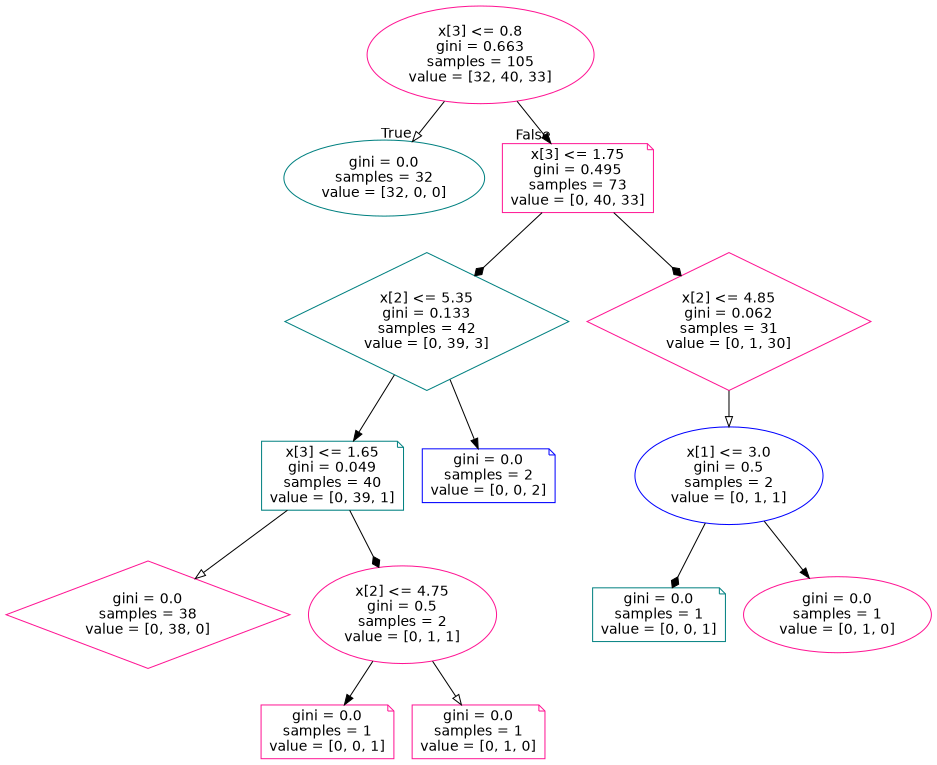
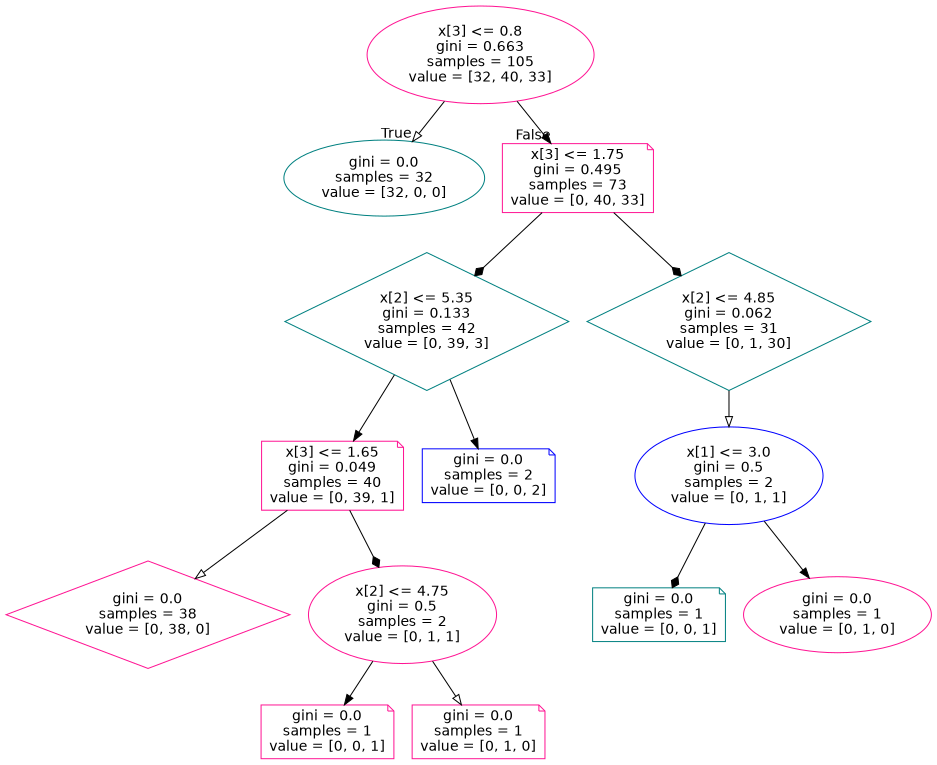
(729, 322) -> (729, 322)
(333, 476) -> (333, 476)
